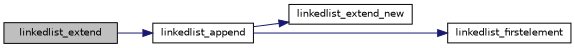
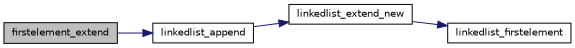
(61, 33) -> (61, 33)
(346, 33) -> (425, 23)
